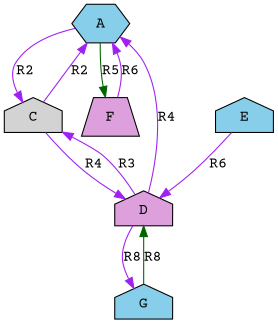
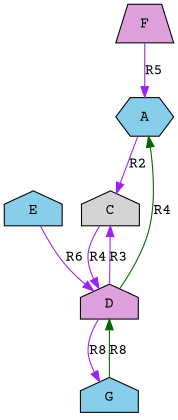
(101, 65) -> none
(130, 70) -> (154, 70)
(62, 77) -> none
(157, 115) -> (151, 221)
